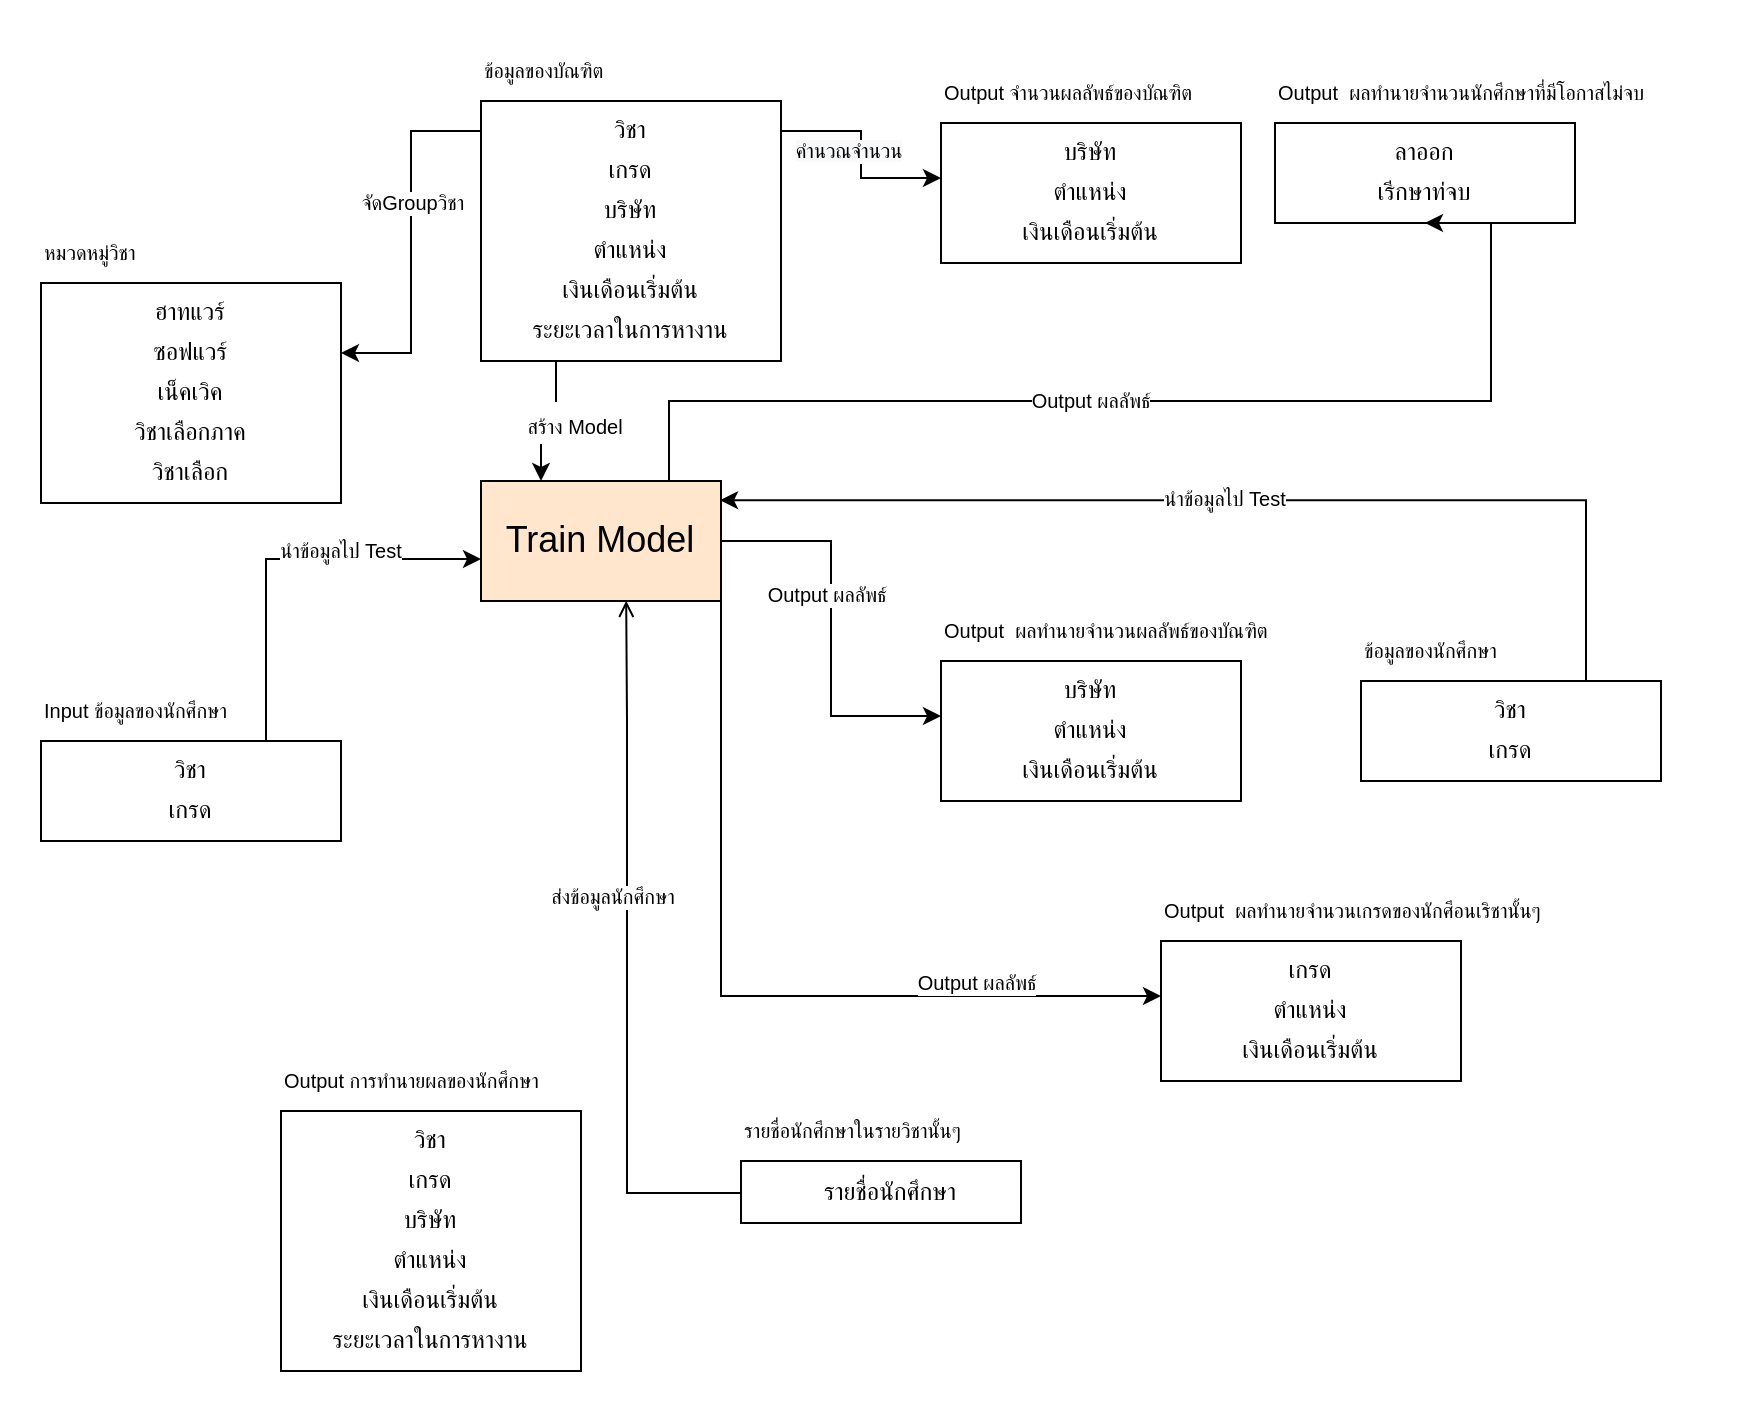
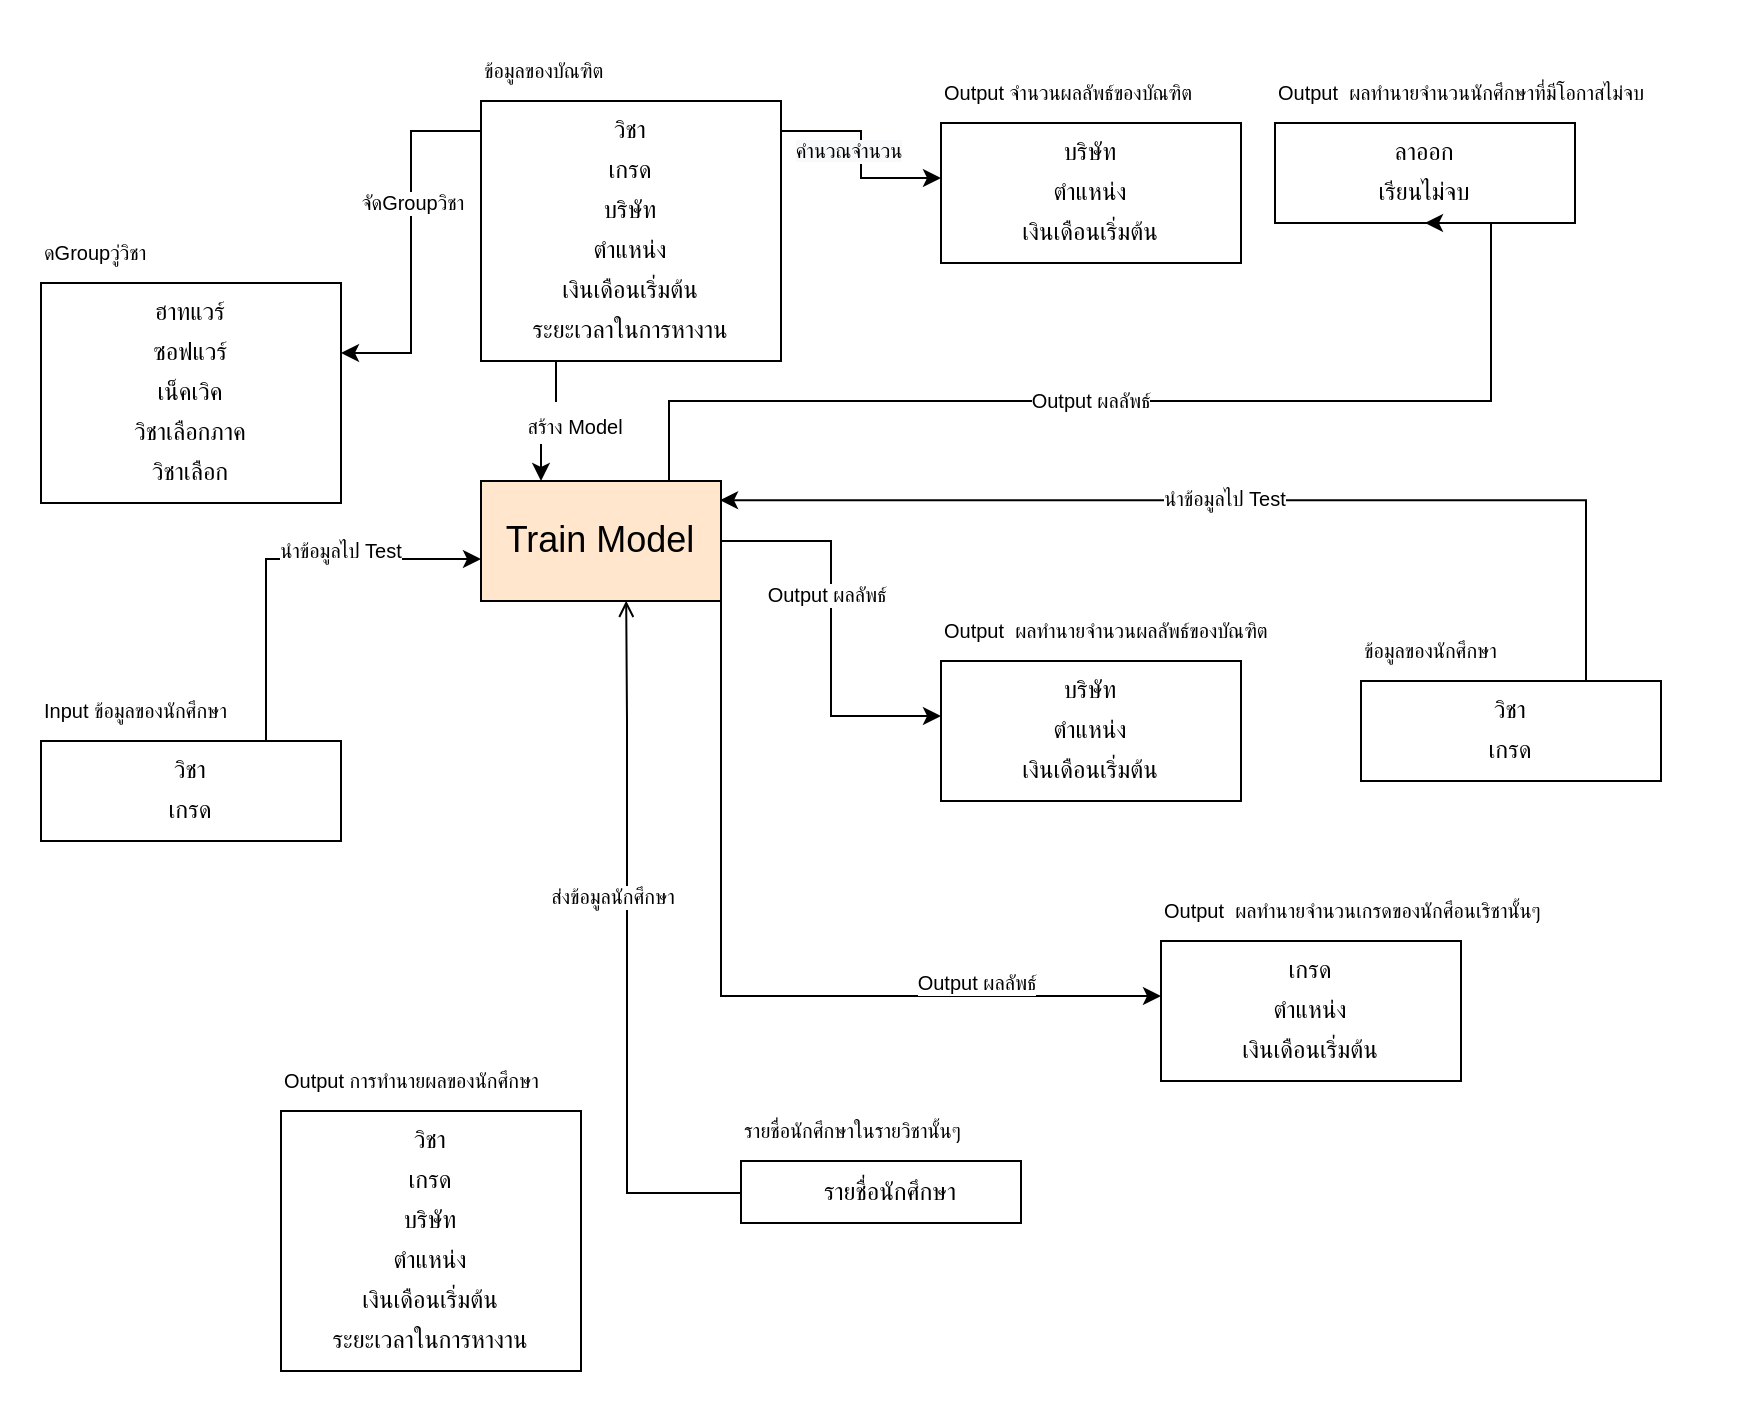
(1425, 193) -> (1425, 193)
(126, 253) -> (132, 253)
